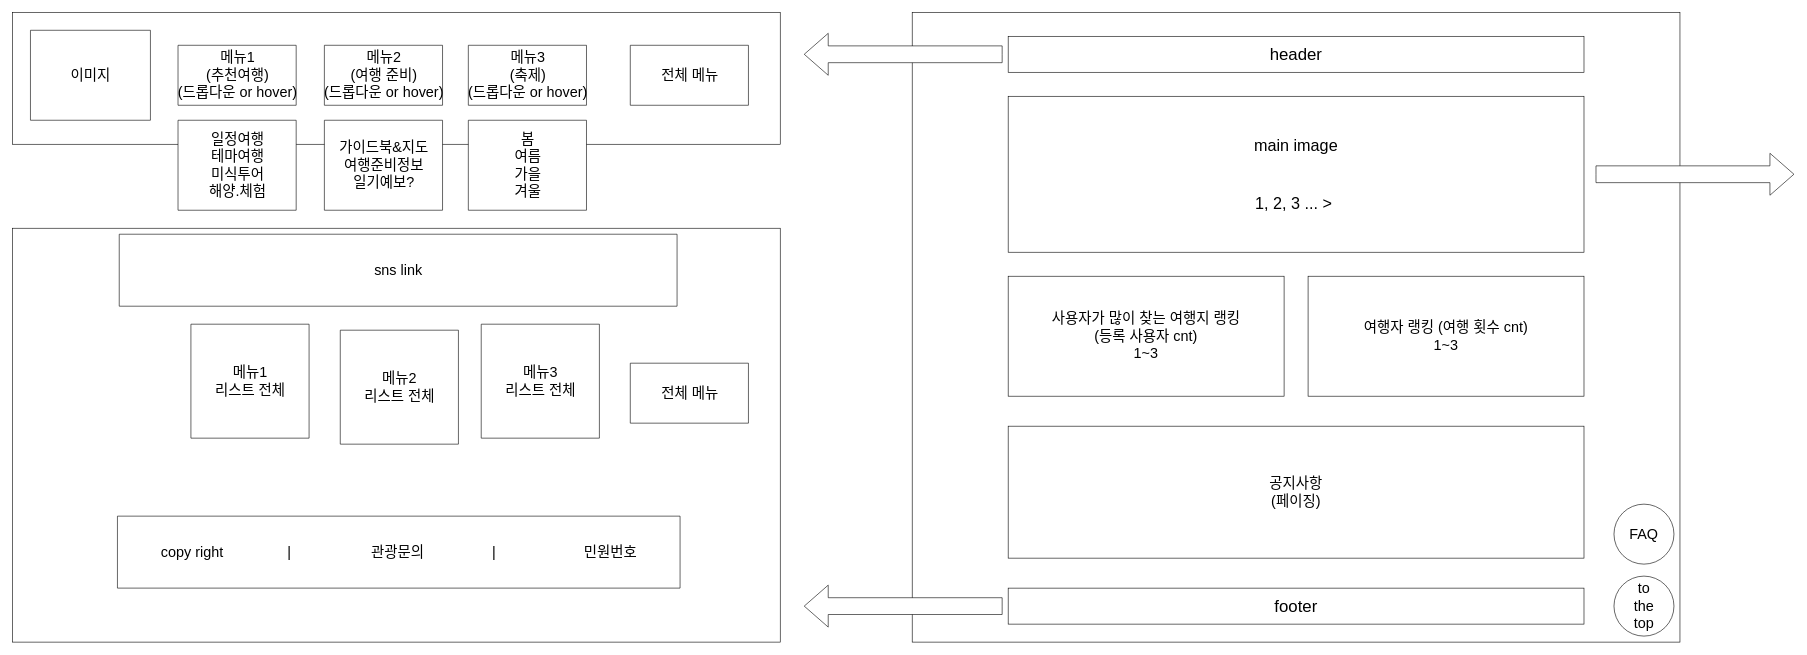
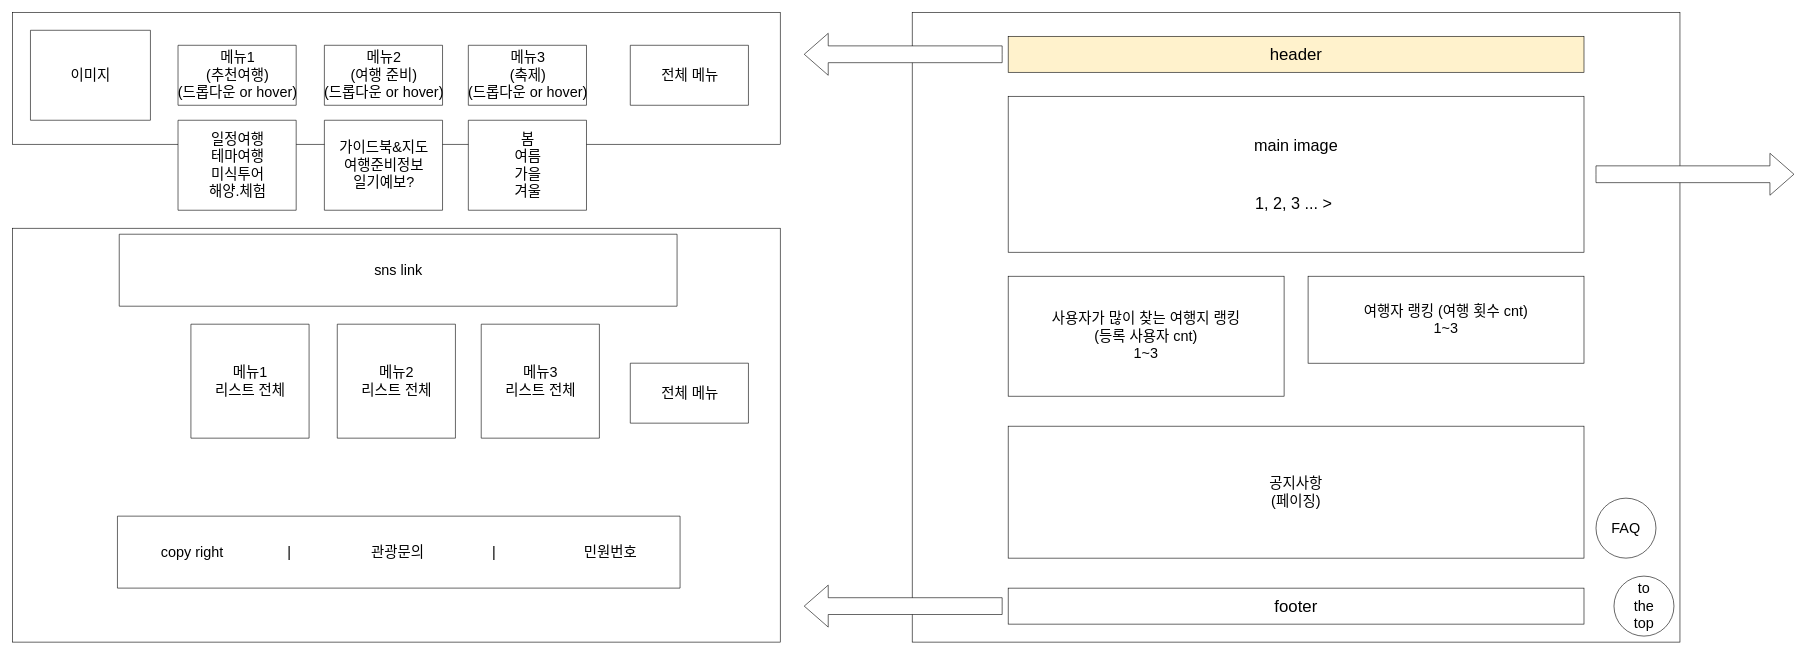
(1296, 54) -> (1296, 54)
(1446, 336) -> (1446, 320)
(399, 387) -> (396, 381)
(1644, 534) -> (1626, 528)
